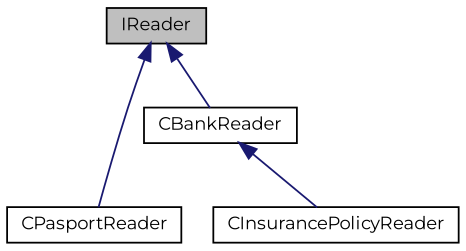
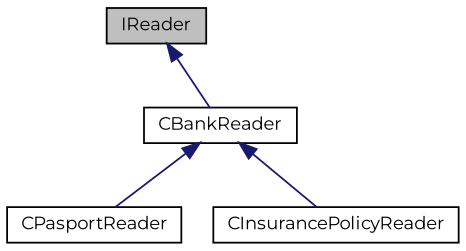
(120, 133) -> (150, 181)
